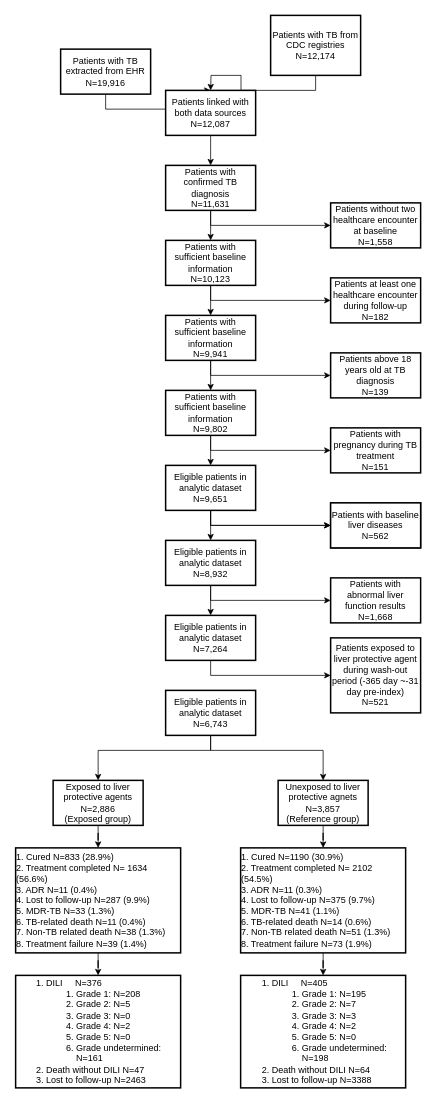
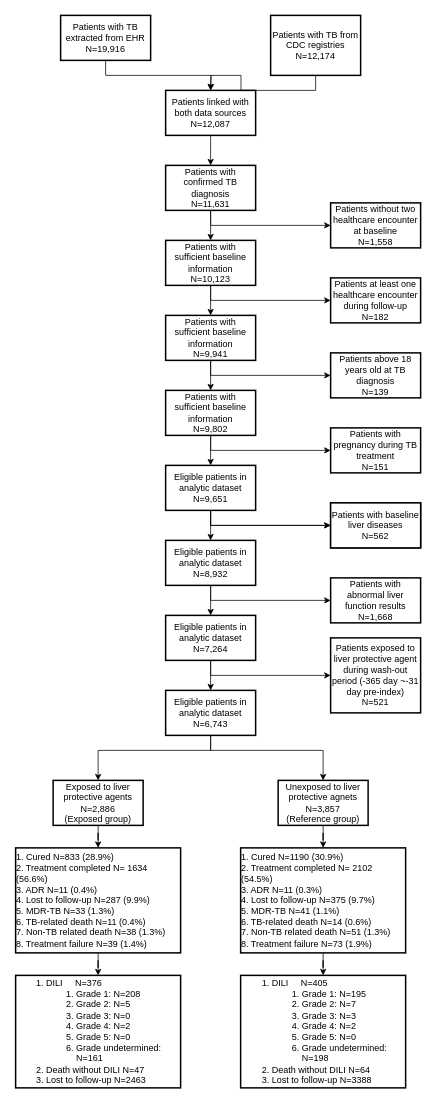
(105, 72) -> (105, 38)
none -> (210, 681)
